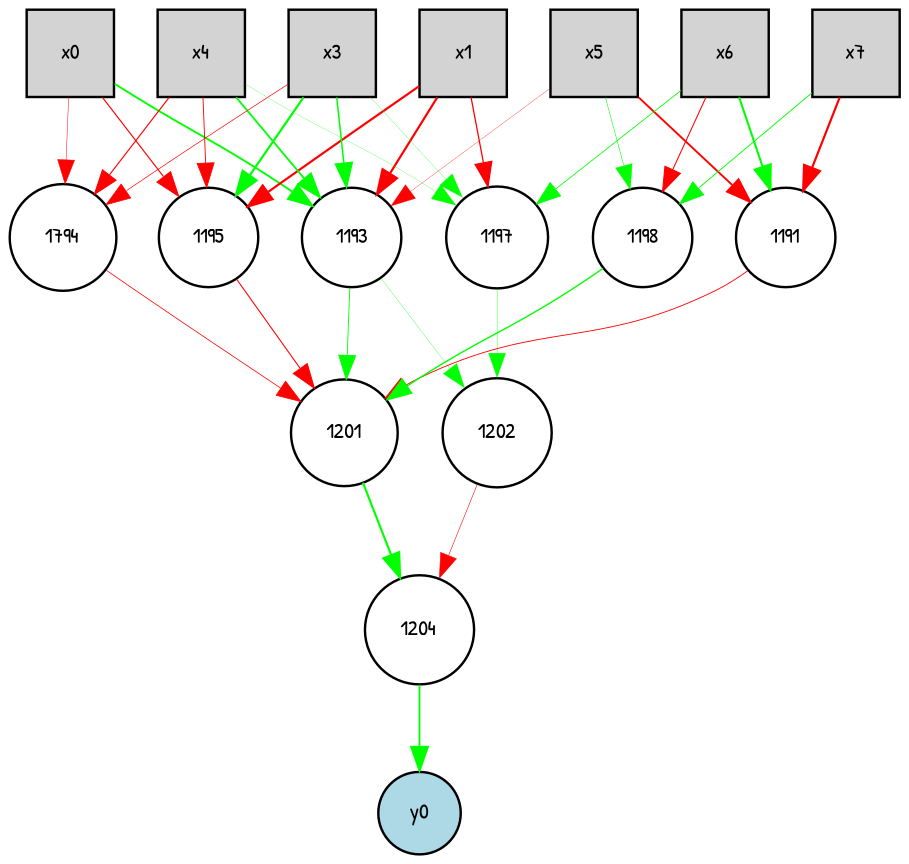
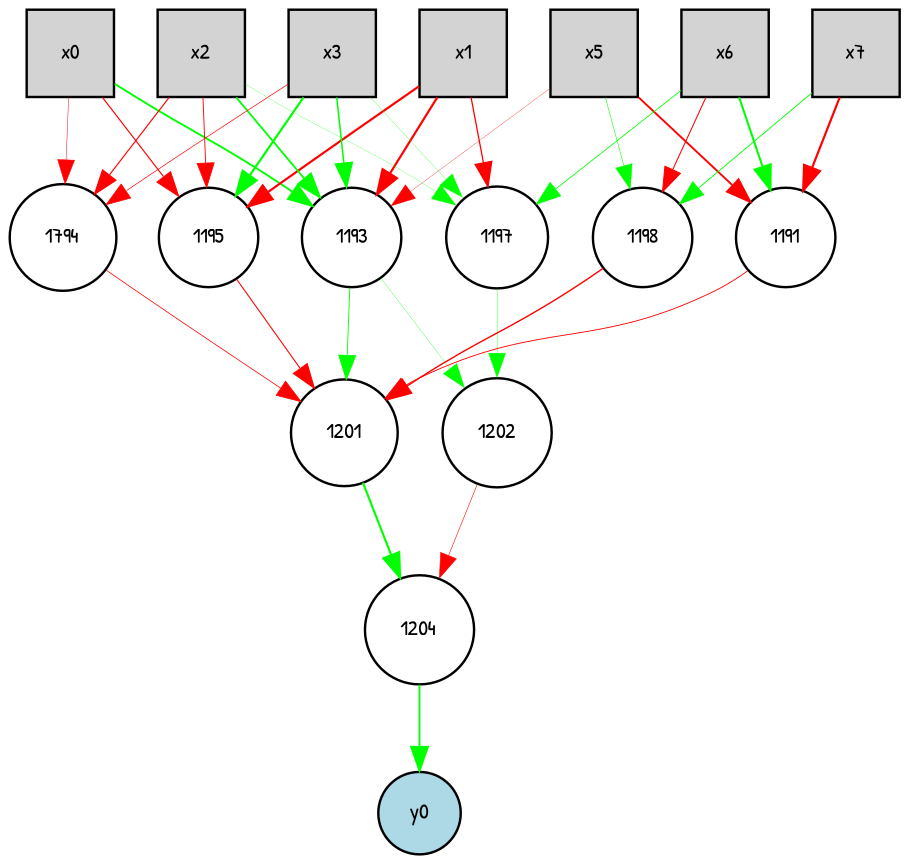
(201, 53) -> (201, 53)
(516, 323) -> (516, 323)
